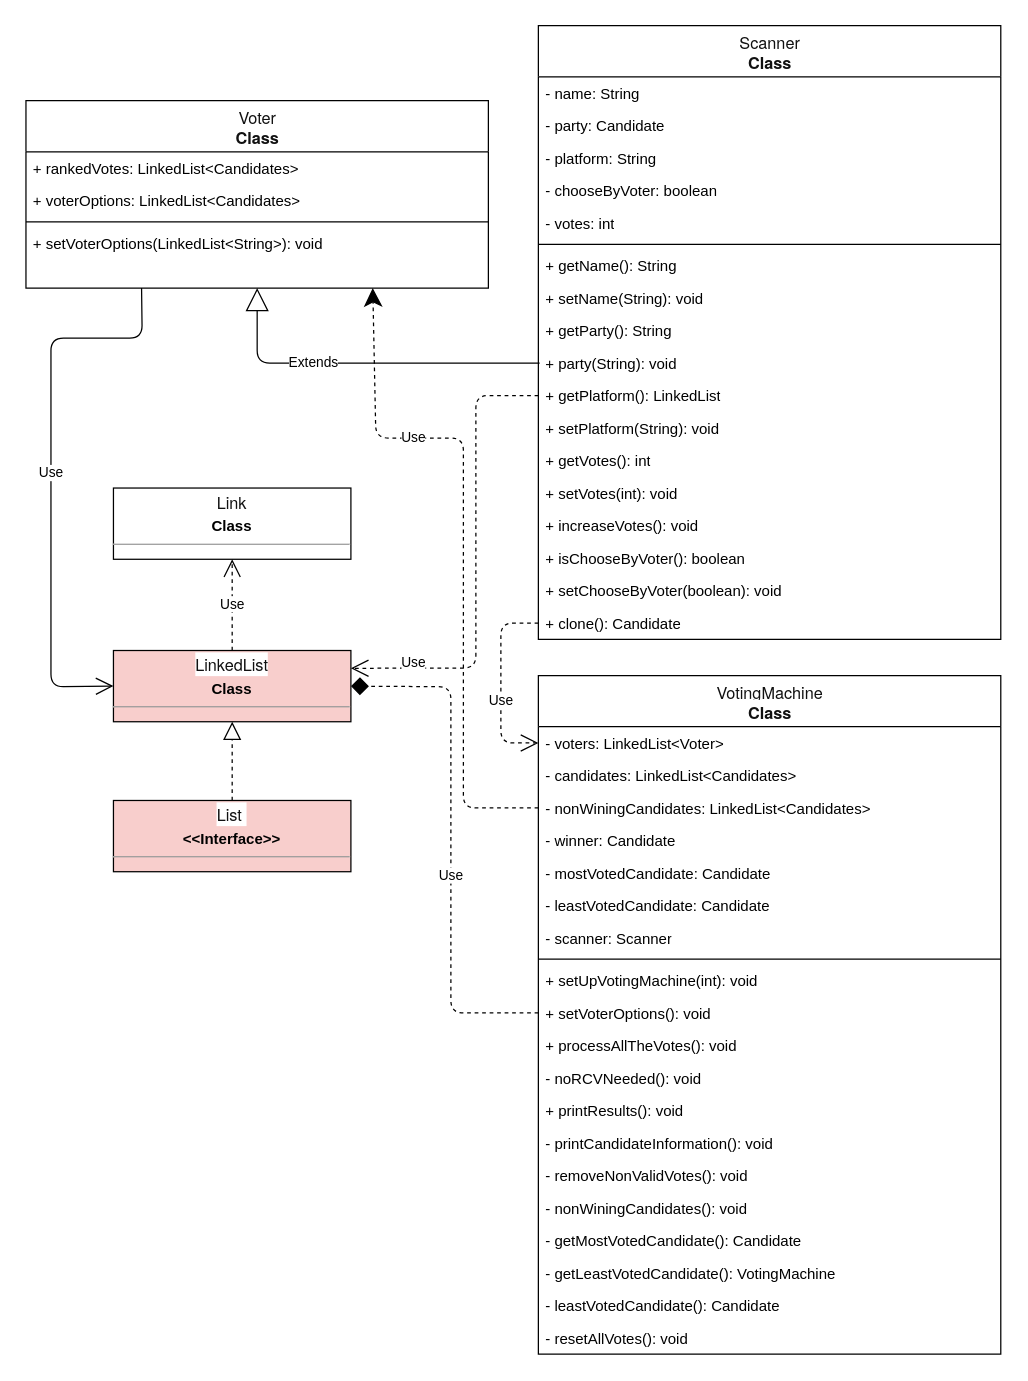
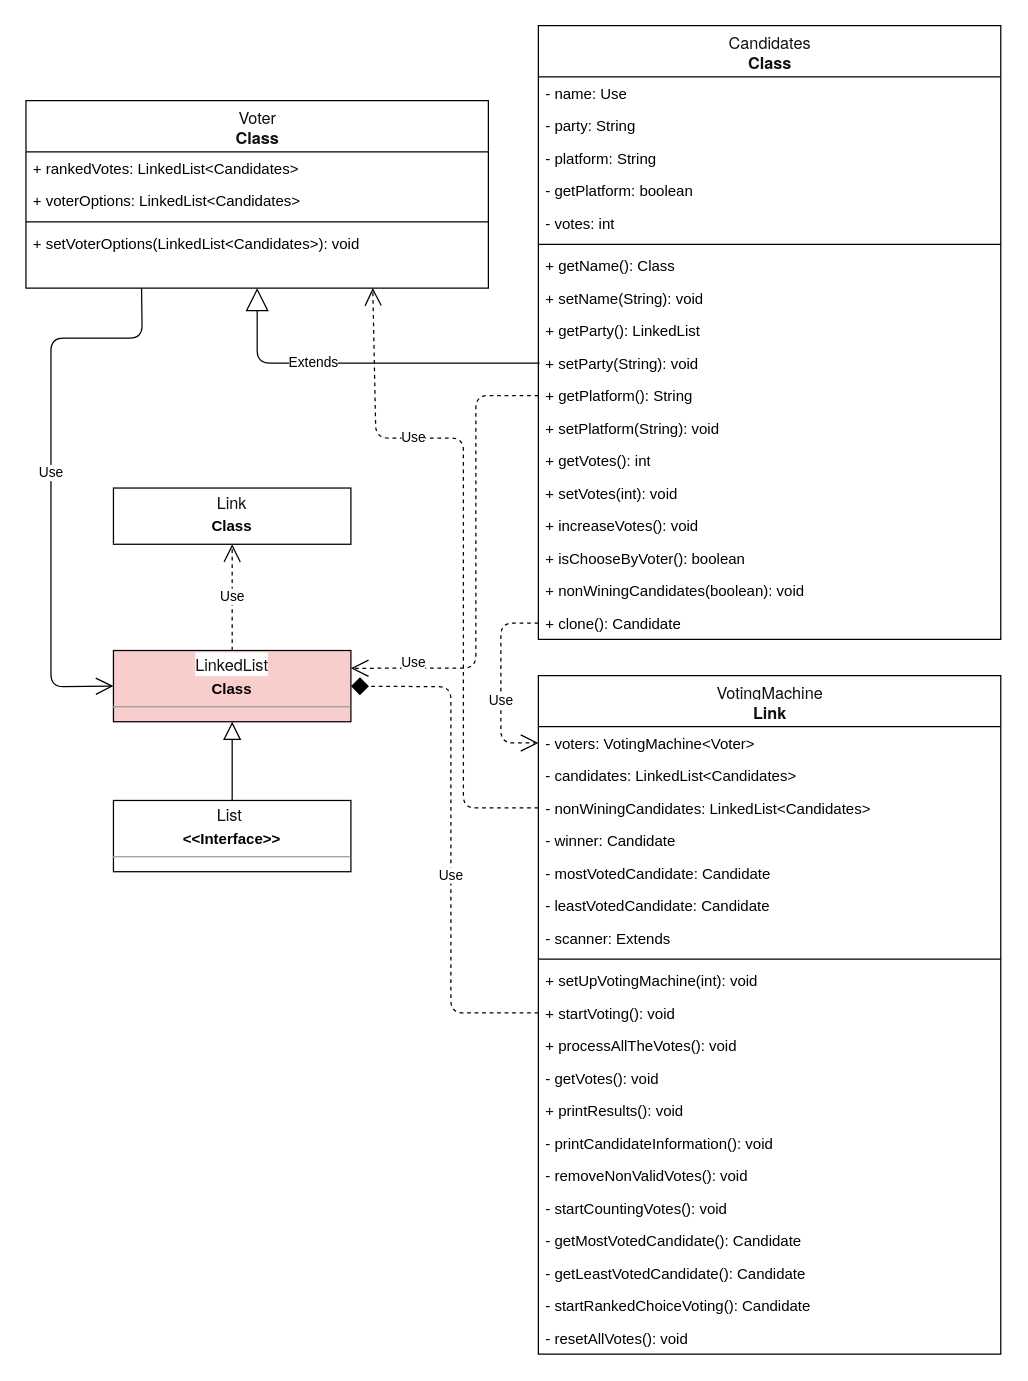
(770, 52) -> (770, 52)
(597, 95) -> (586, 95)
(613, 127) -> (601, 127)
(639, 192) -> (628, 192)
(198, 245) -> (215, 245)
(618, 267) -> (613, 267)
(373, 304) -> (373, 298)
(622, 332) -> (637, 332)
(624, 365) -> (637, 365)
(647, 397) -> (632, 397)
(232, 524) -> (232, 516)
(674, 592) -> (681, 592)
(770, 702) -> (770, 702)
(649, 745) -> (662, 745)
(232, 769) -> (232, 769)
(232, 836) -> (232, 836)
(615, 940) -> (615, 940)
(641, 1015) -> (624, 1015)
(626, 1080) -> (613, 1080)
(654, 1210) -> (653, 1210)
(706, 1275) -> (691, 1275)
(677, 1307) -> (694, 1307)
